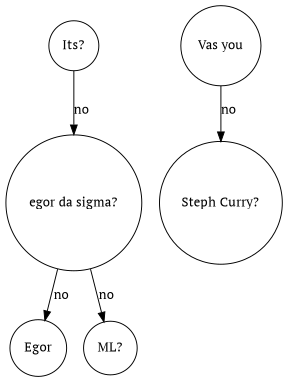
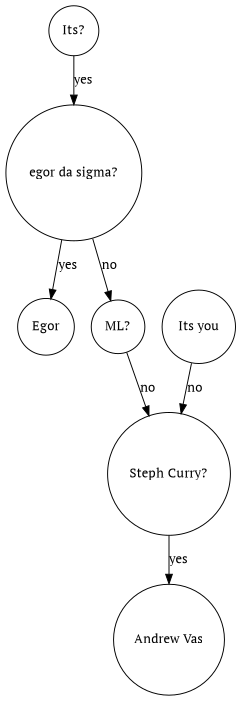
(221, 46) -> (199, 327)
(82, 110) -> (83, 80)
(61, 295) -> (68, 265)
none -> (136, 380)
none -> (169, 640)
